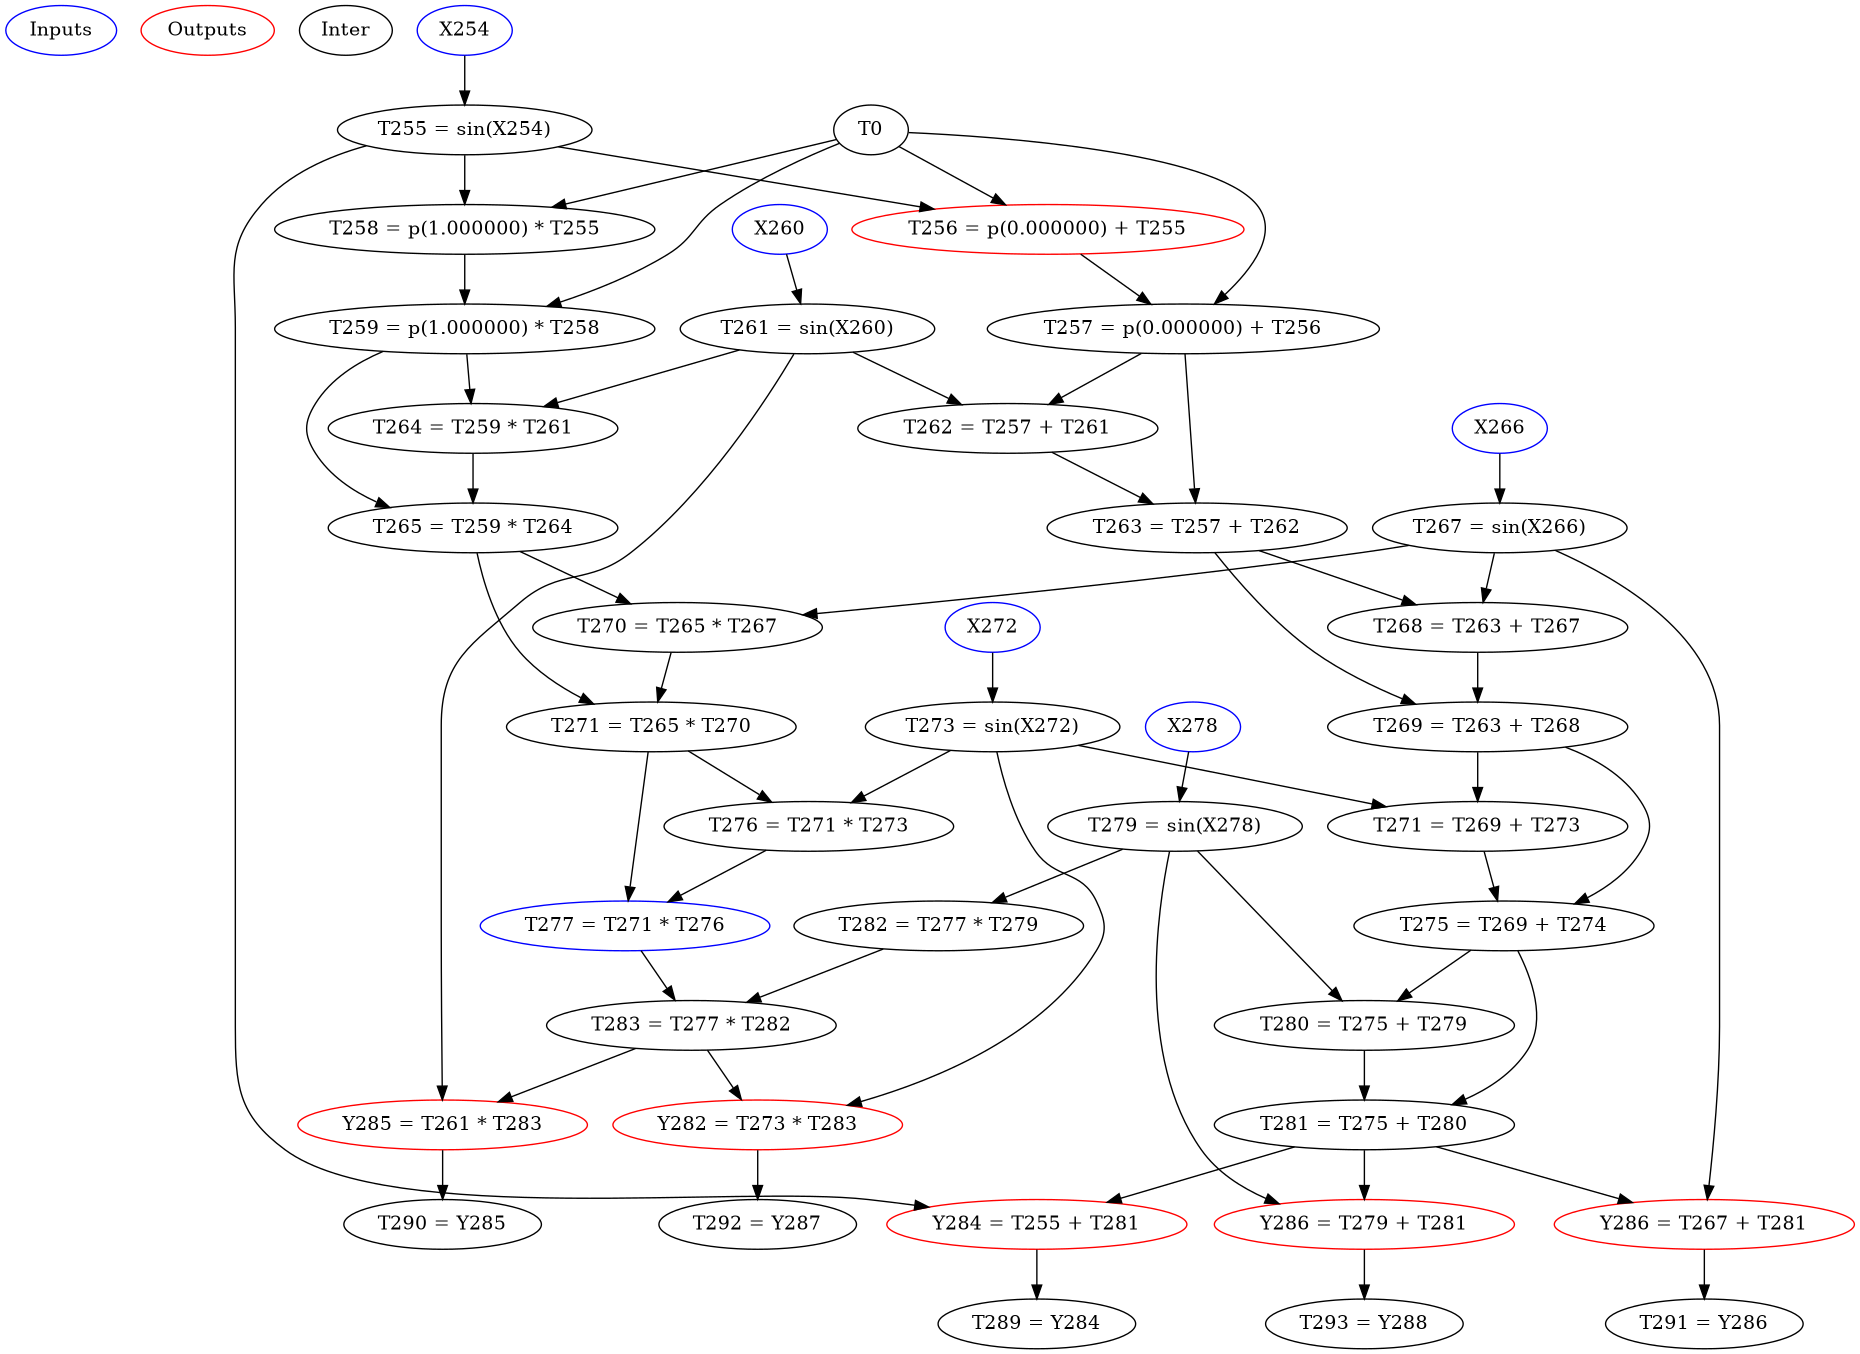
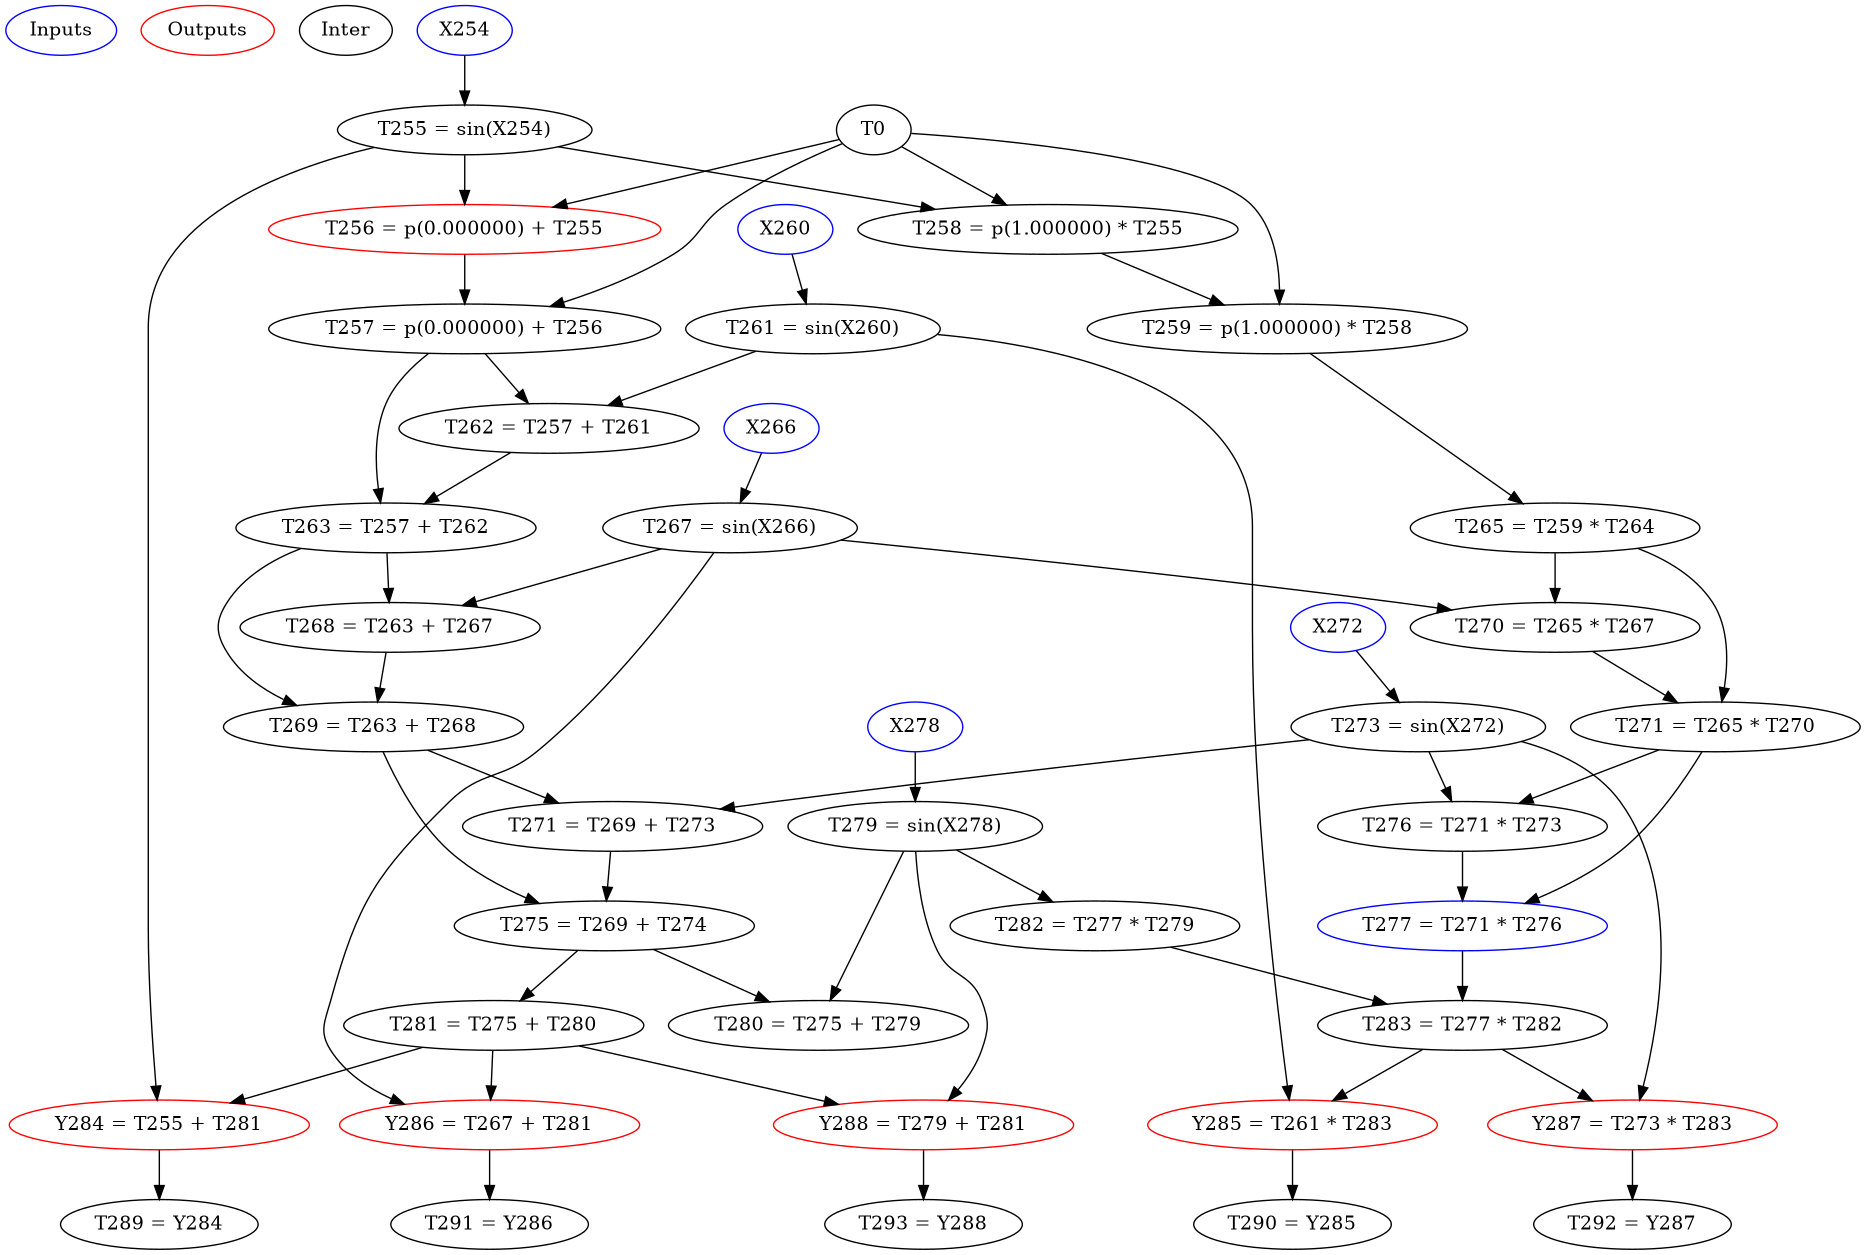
(473, 428) -> none
(1364, 1068) -> none
(758, 1125) -> (1632, 1125)
(1364, 1224) -> (924, 1125)
